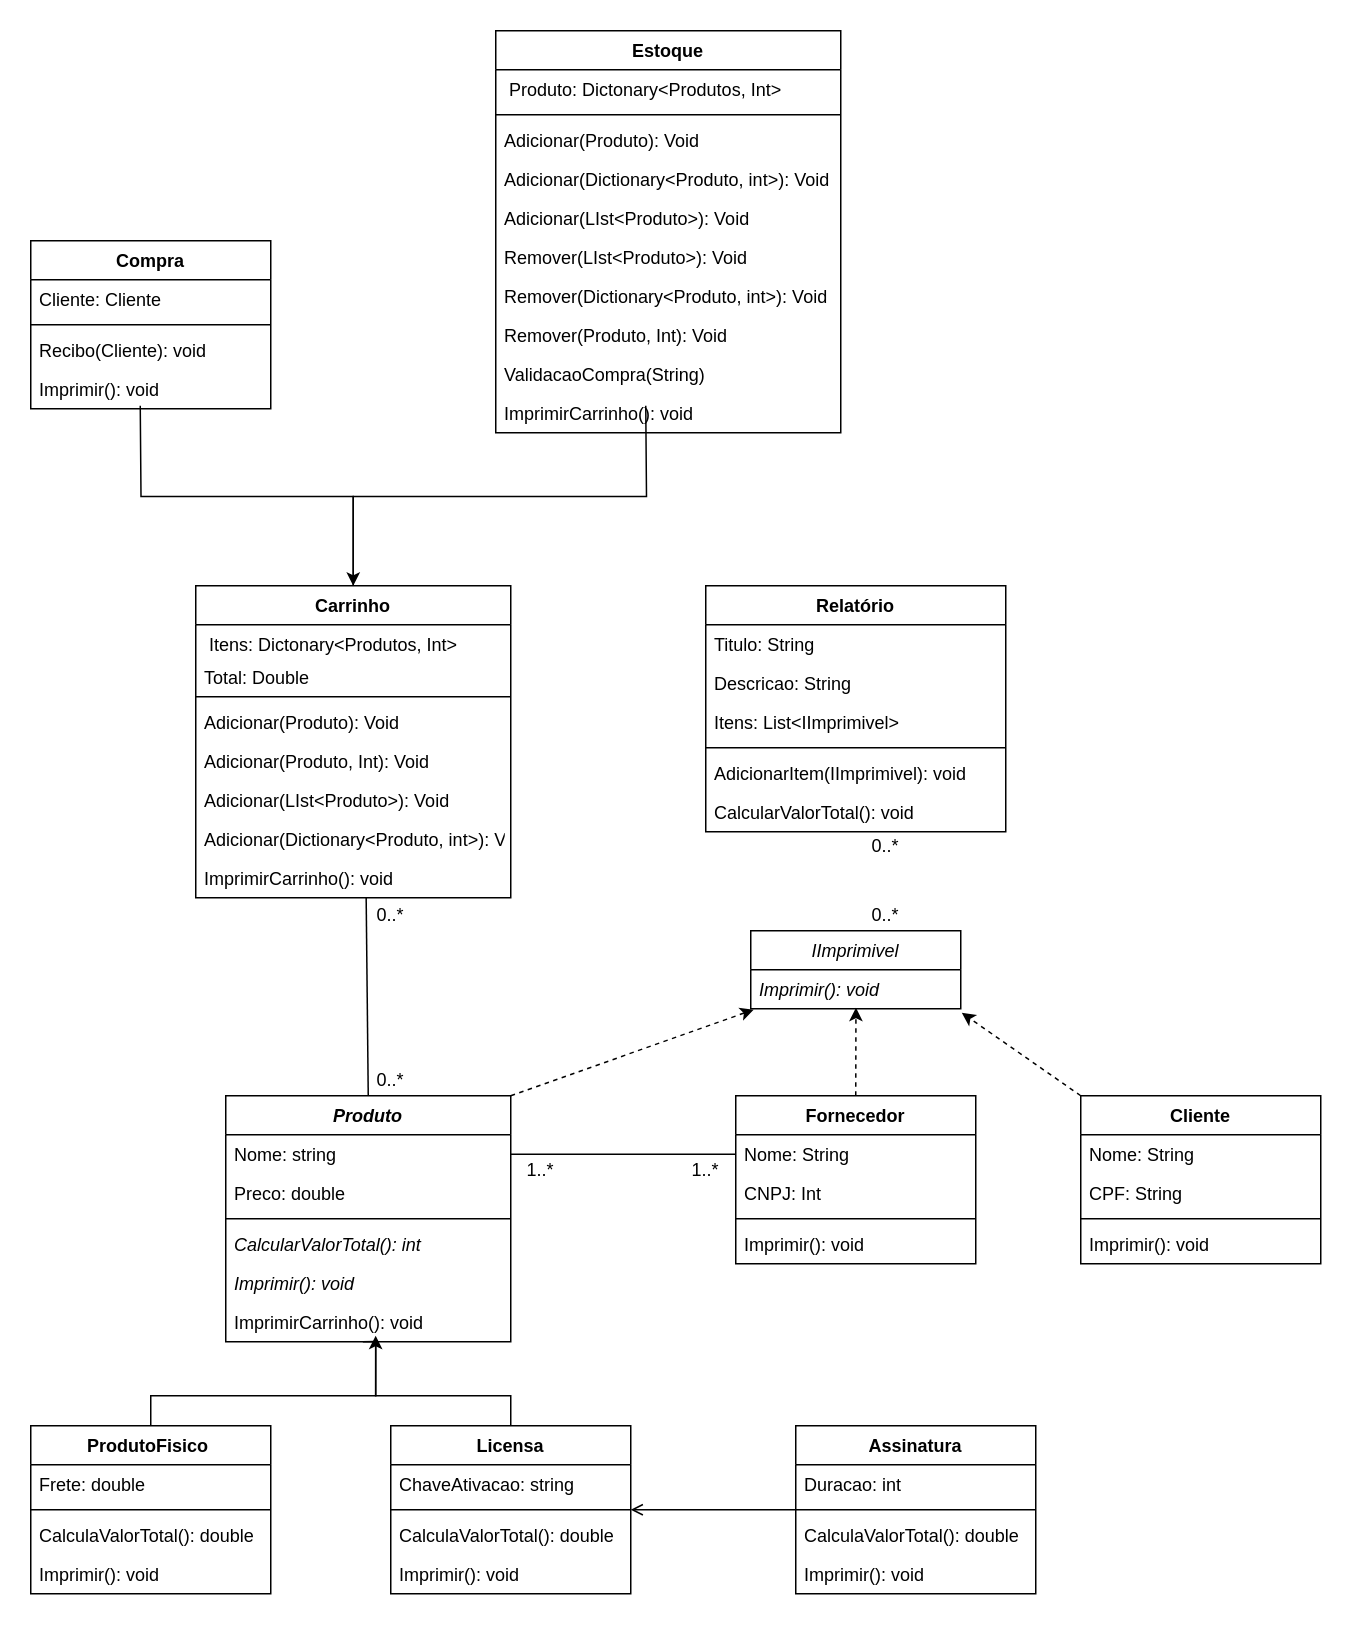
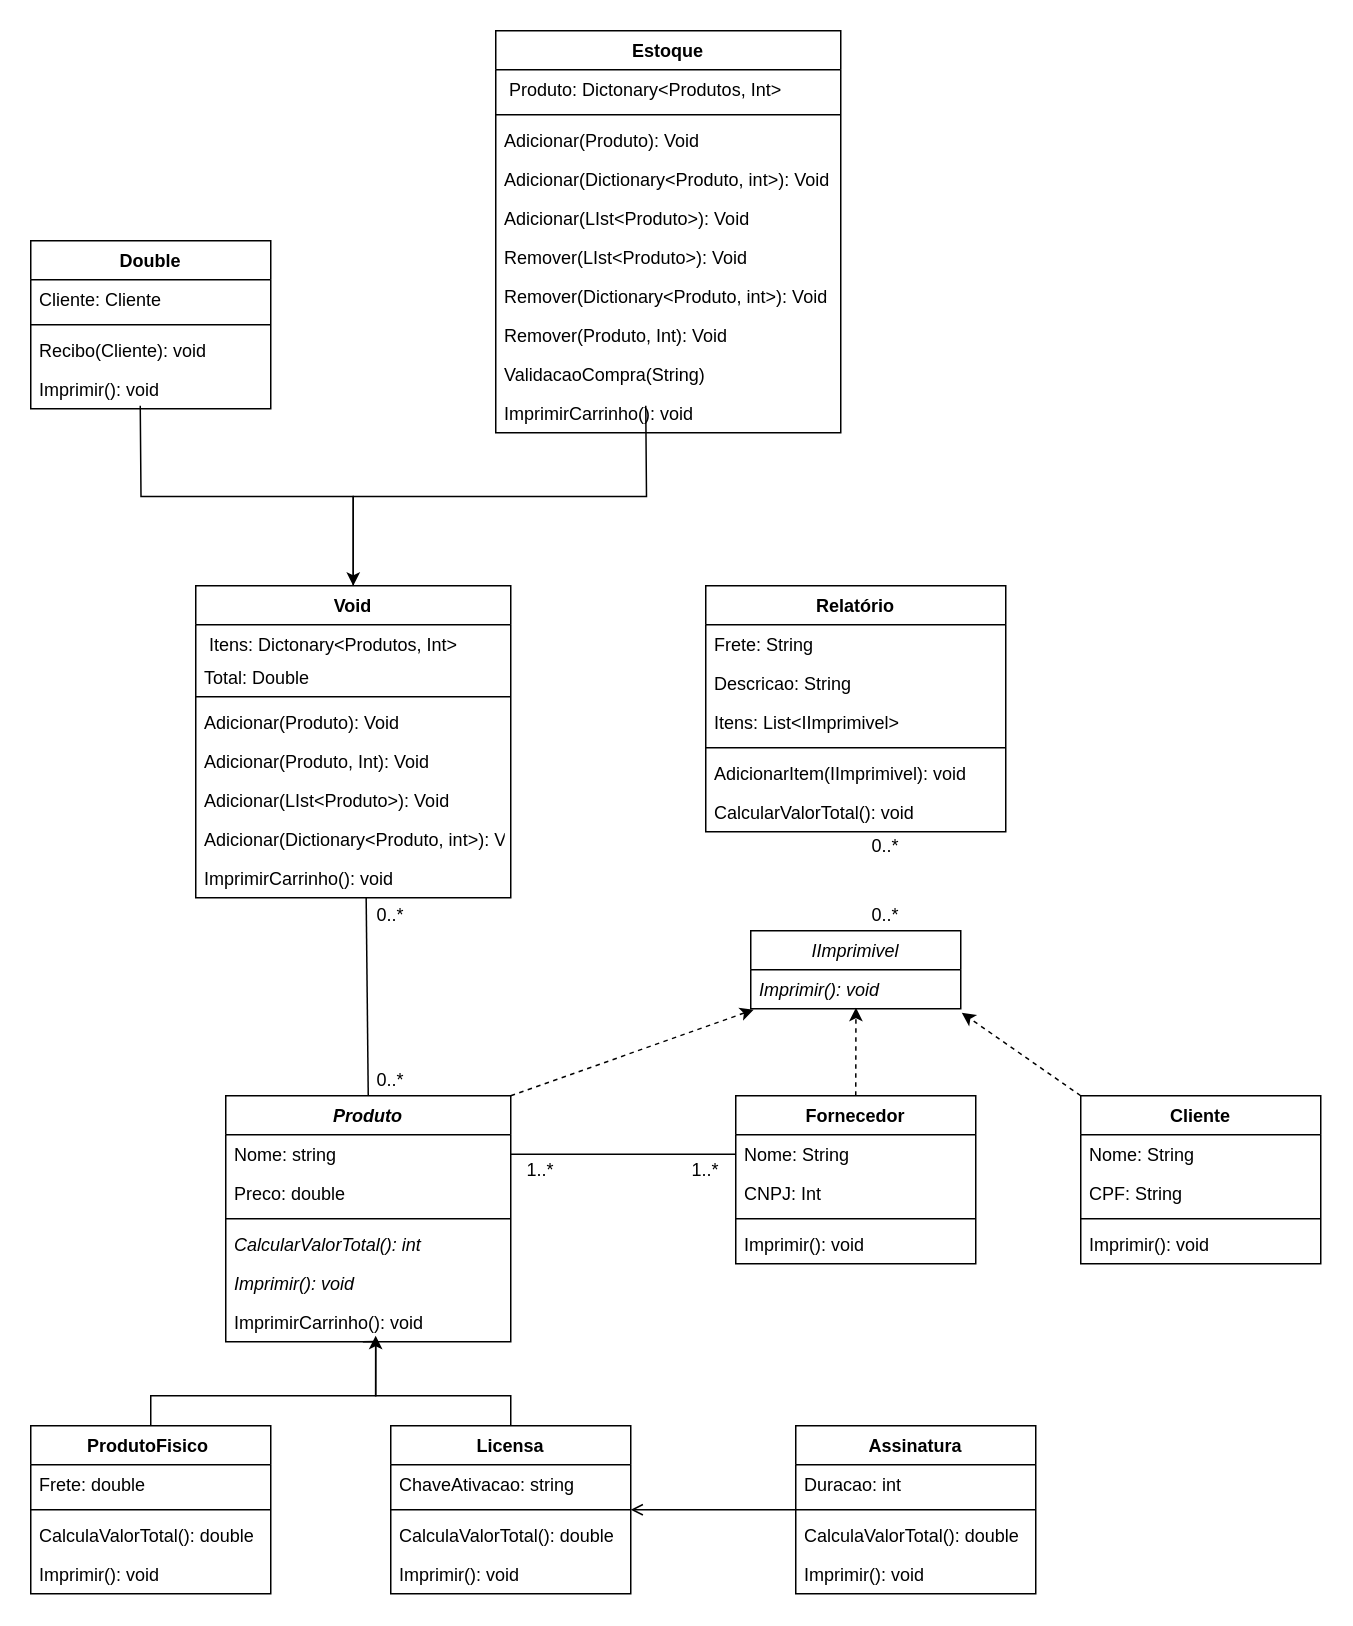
(150, 261) -> (150, 261)
(353, 606) -> (353, 606)
(773, 645) -> (773, 645)
